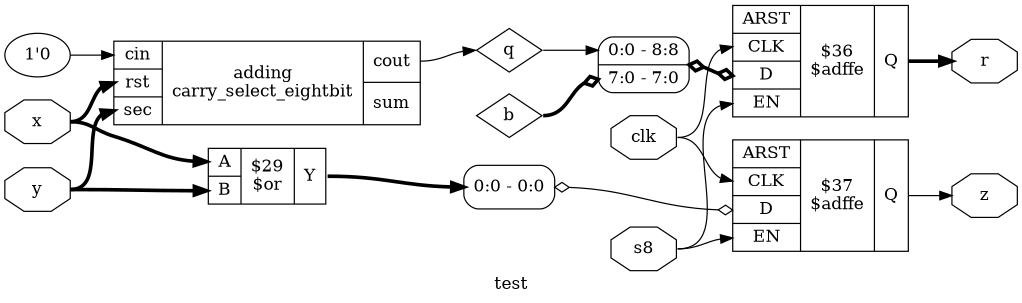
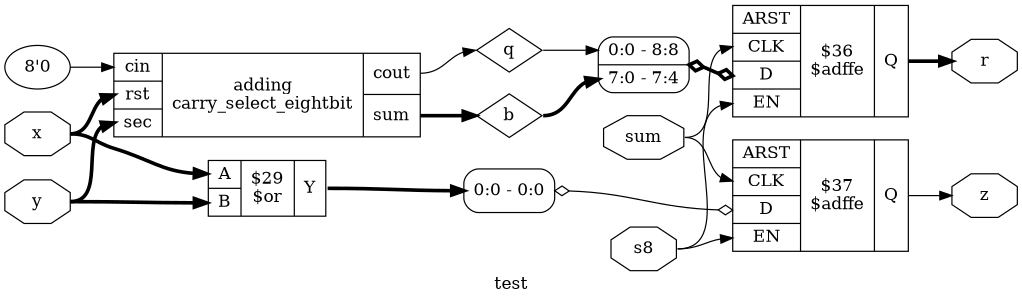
(38, 55) -> (38, 67)
(644, 78) -> (644, 78)
(566, 104) -> (567, 102)
none -> (442, 116)
(644, 137) -> (644, 137)
